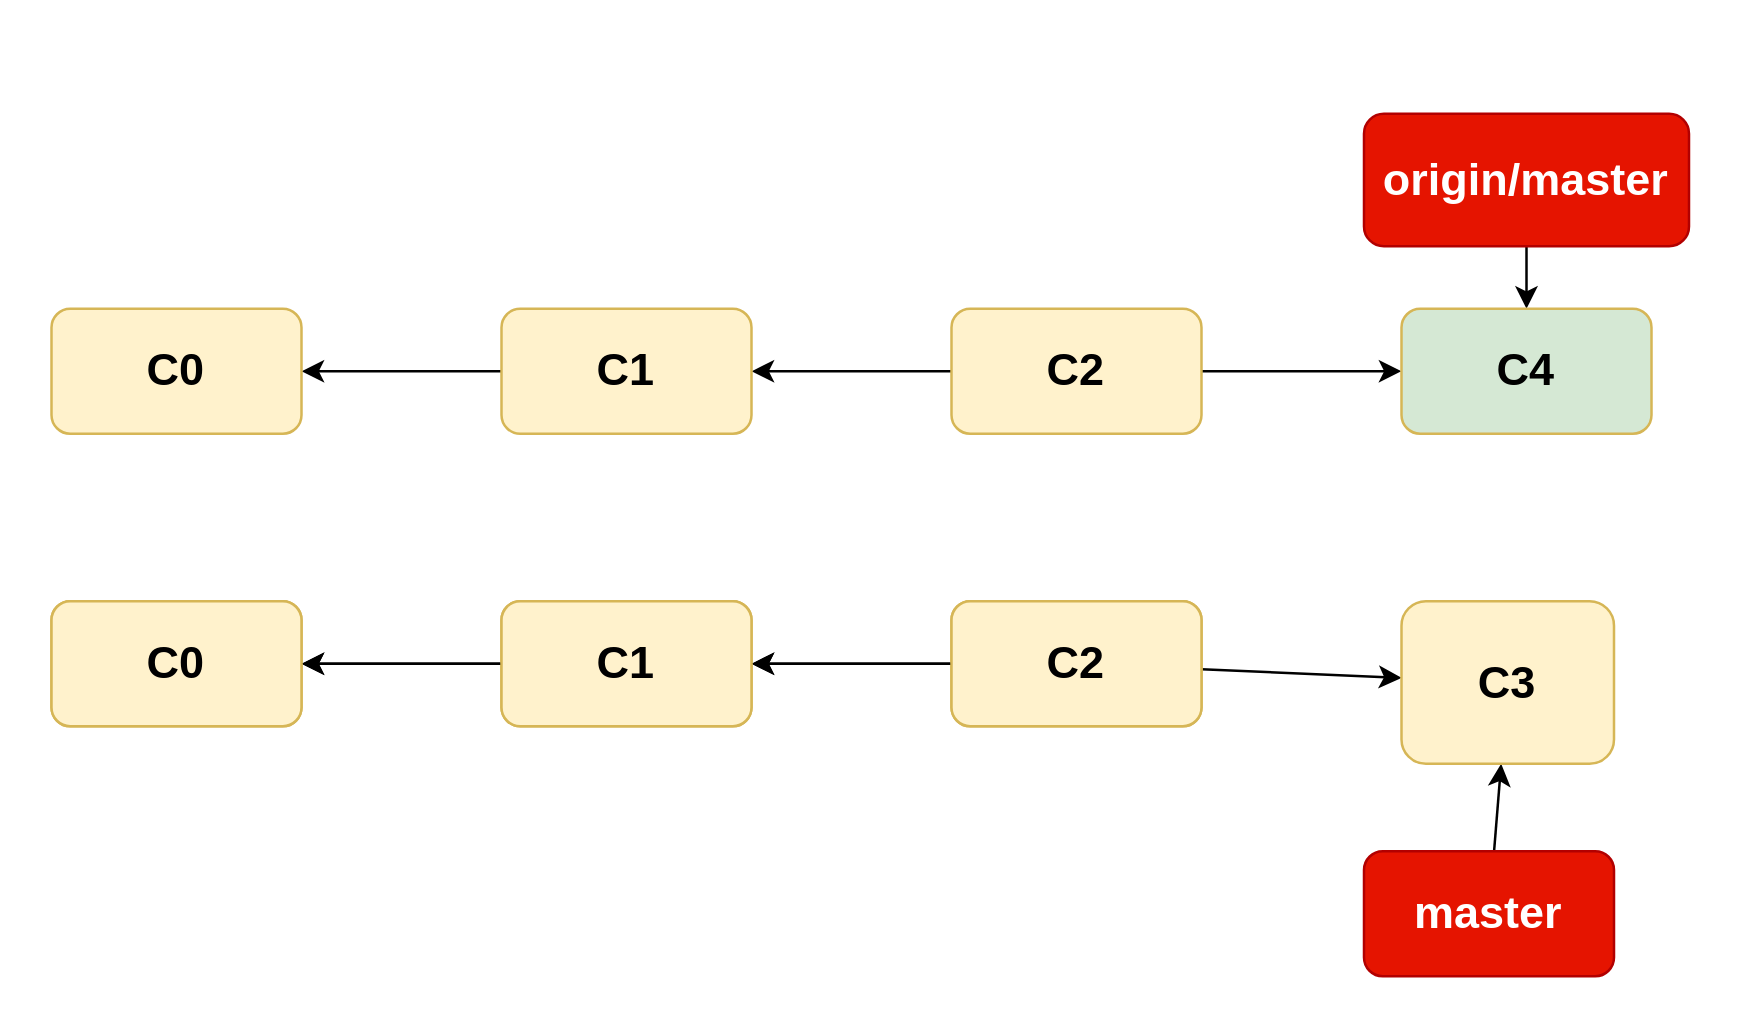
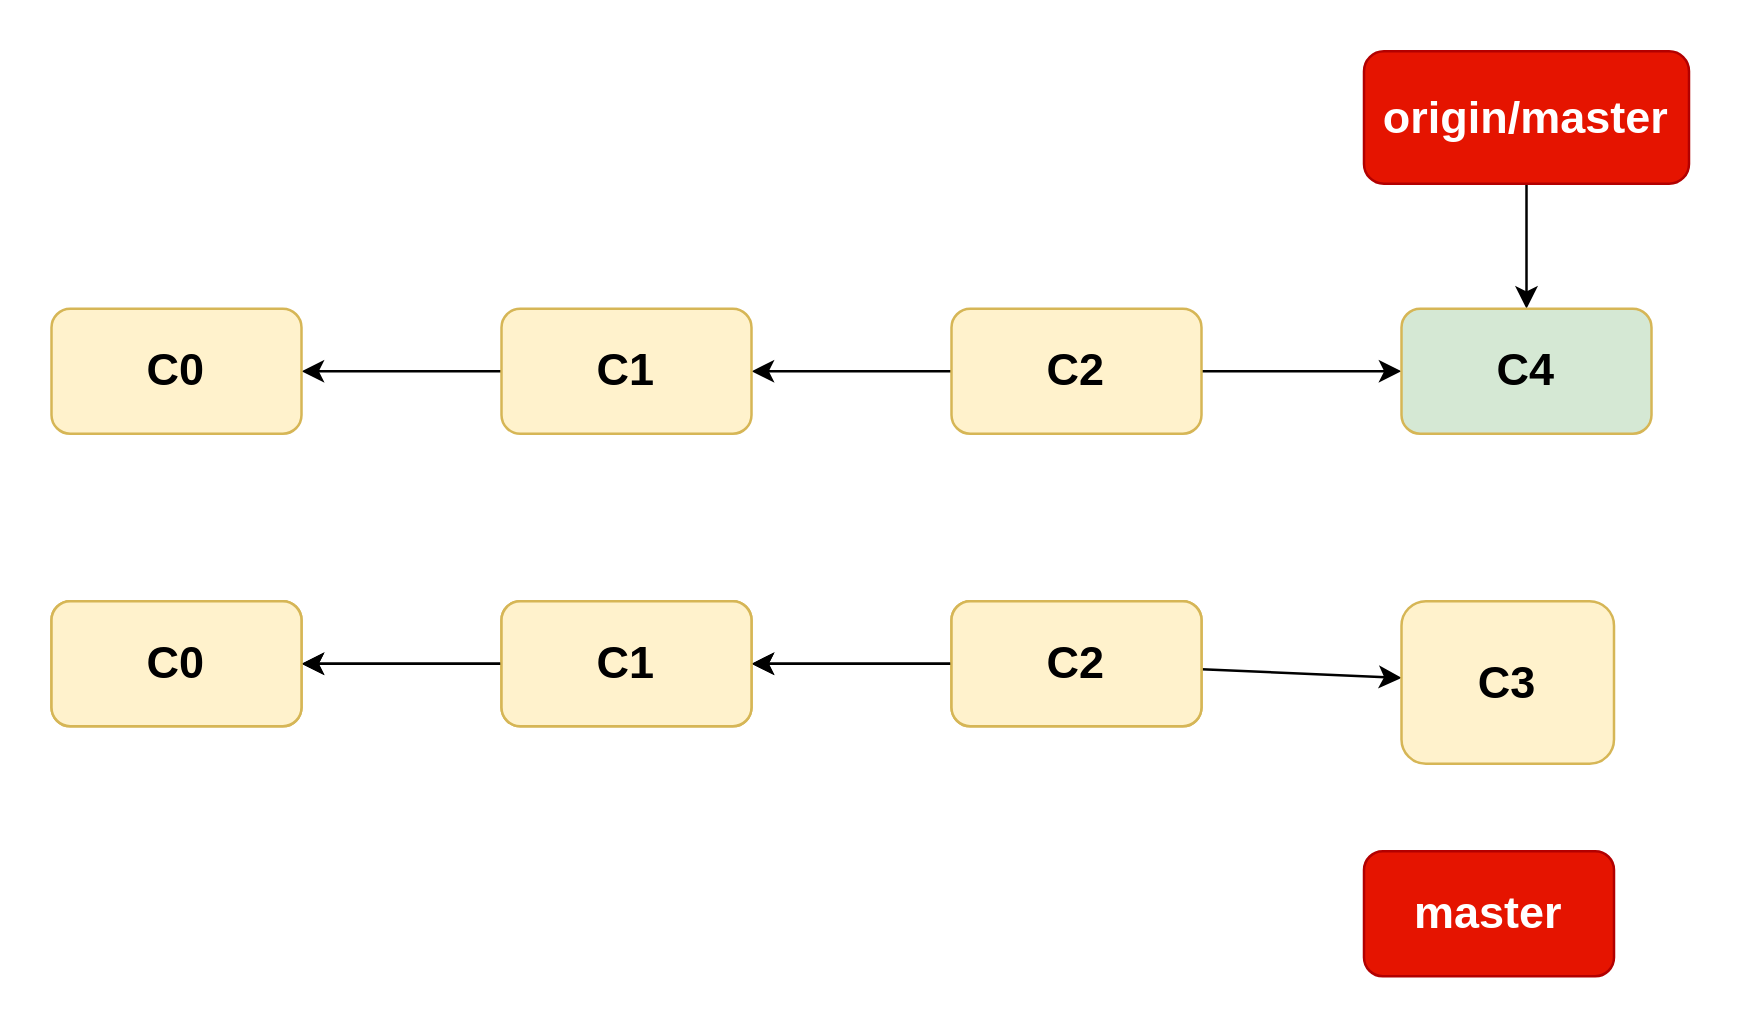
(1526, 180) -> (1526, 118)
(1497, 816) -> none
